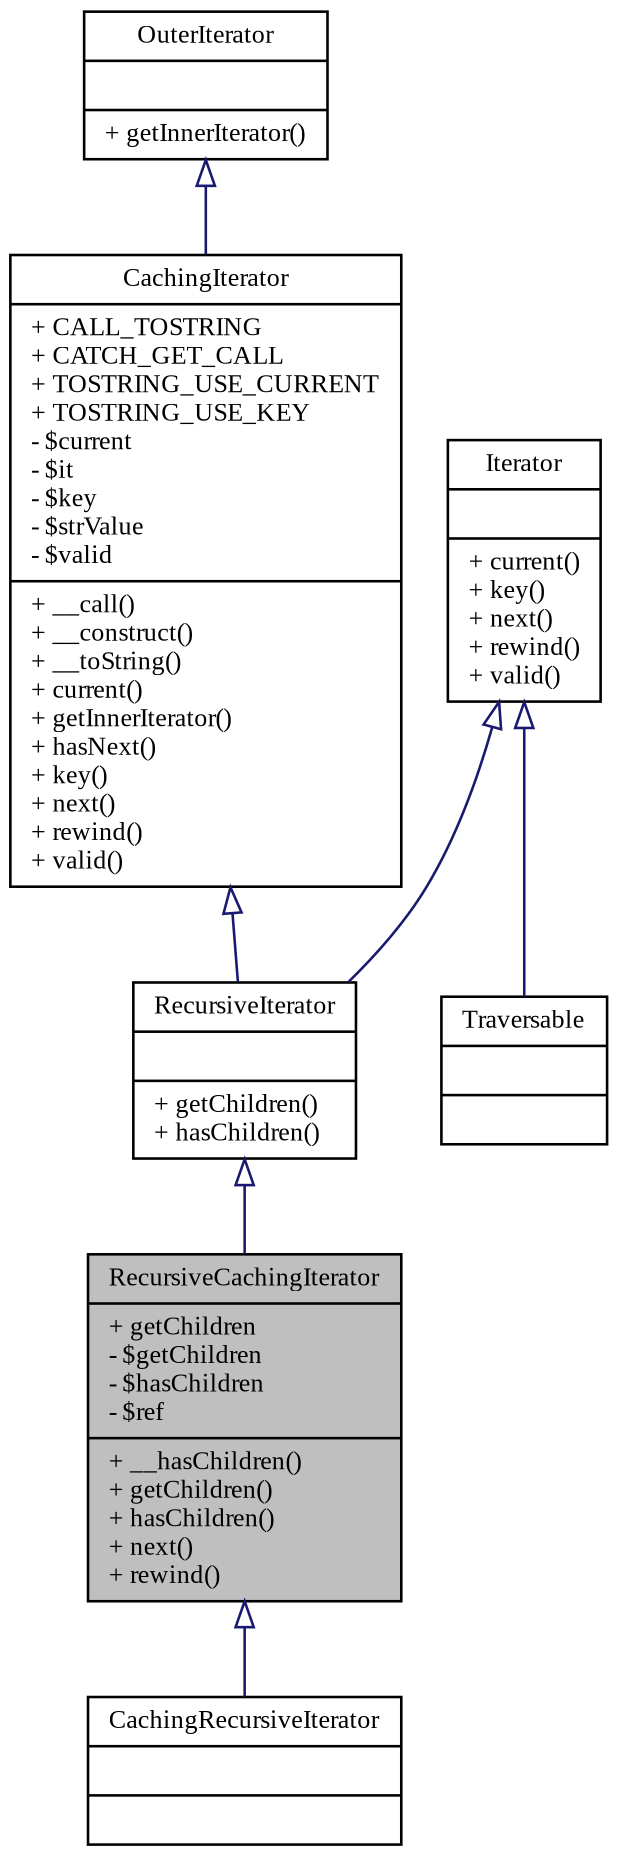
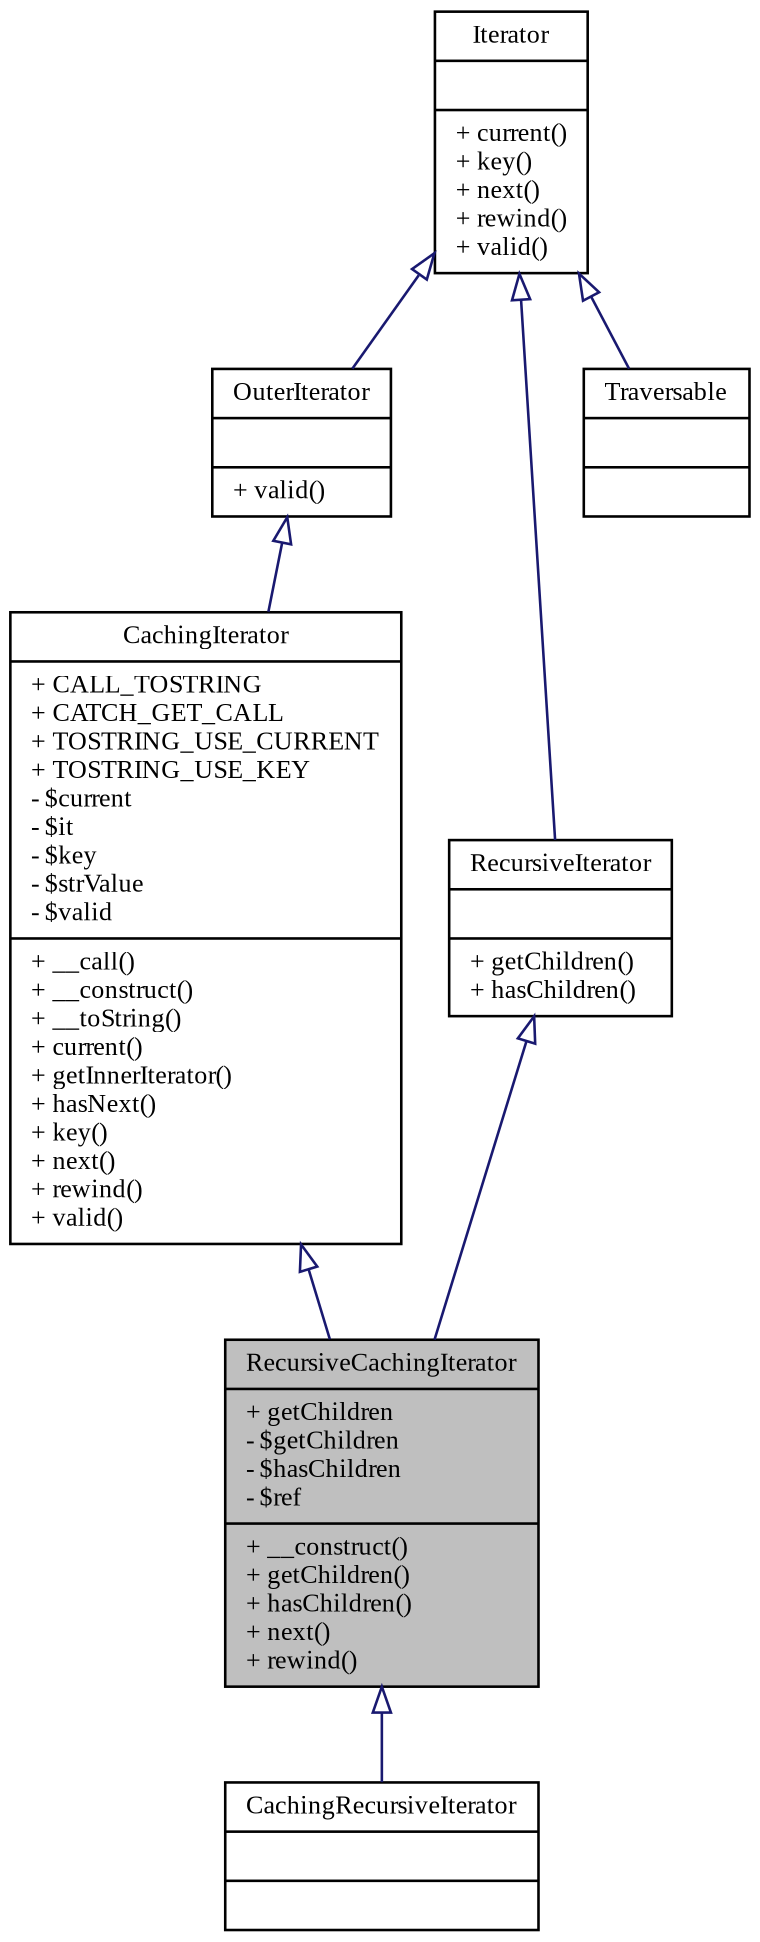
(206, 133) -> (280, 491)
none -> (386, 322)
(235, 948) -> (319, 1304)
(206, 1461) -> (327, 1547)
